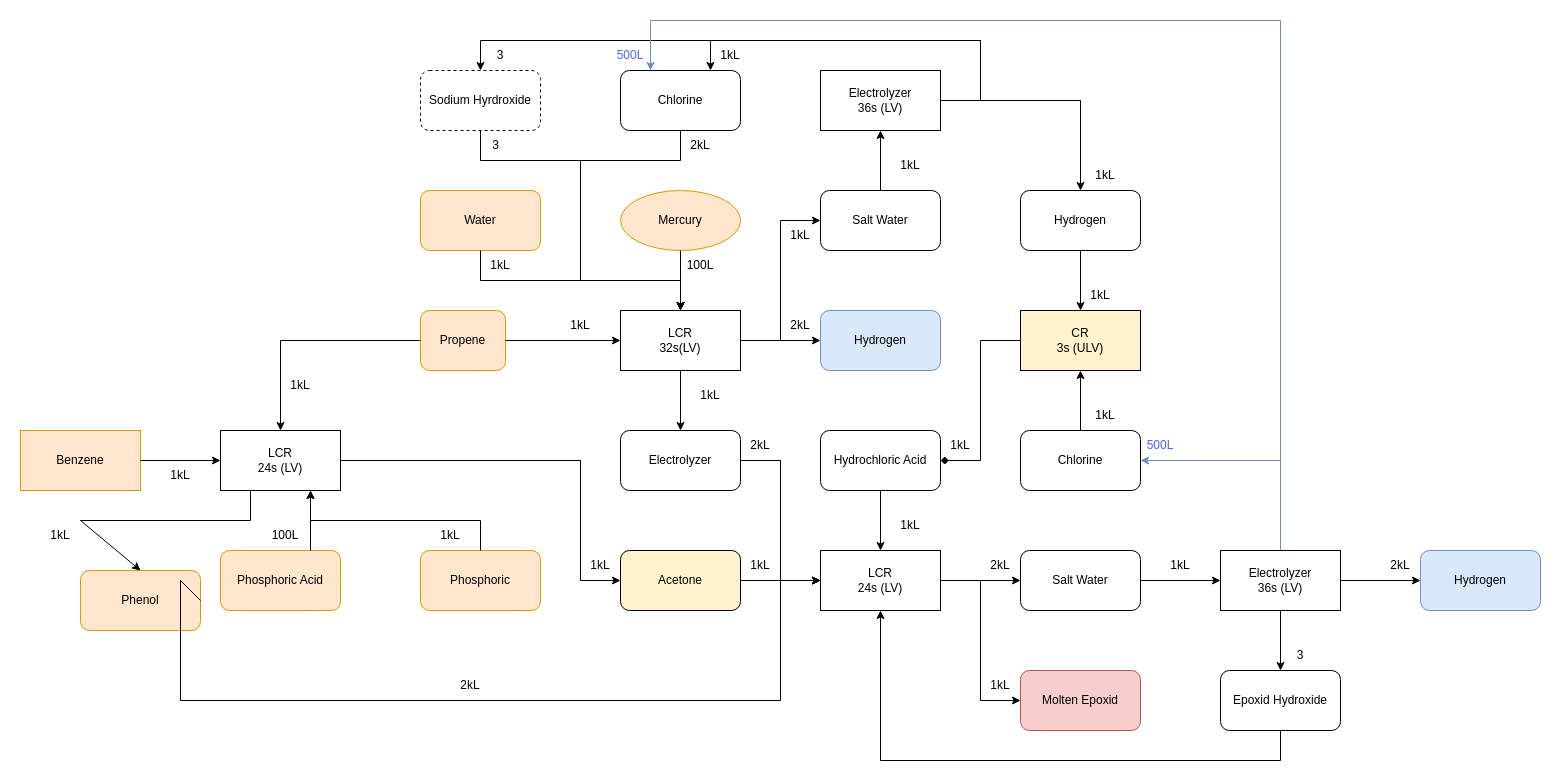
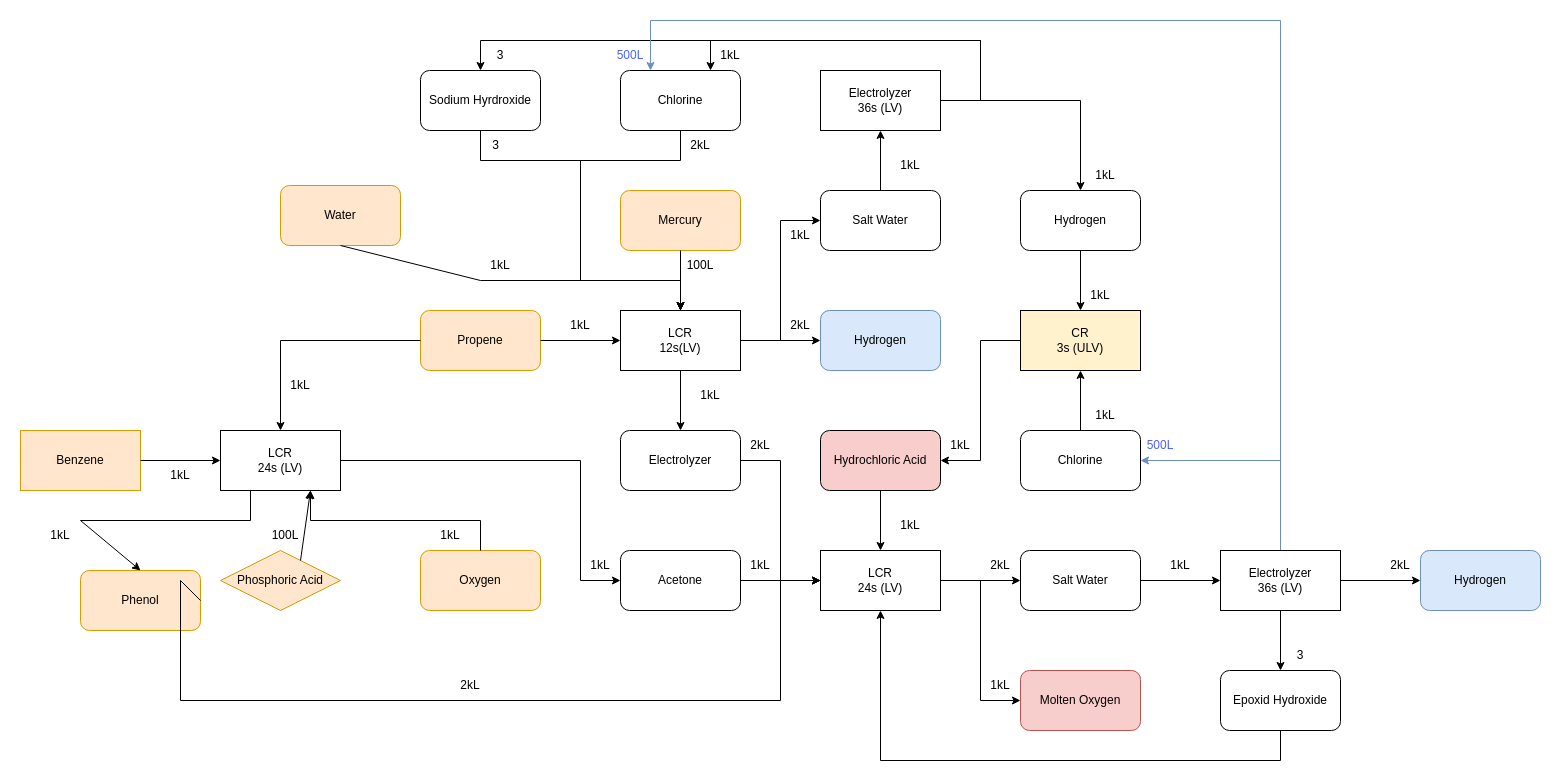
(481, 101) -> (481, 101)
(481, 221) -> (341, 216)
(681, 221) -> (681, 221)
(463, 341) -> (481, 341)
(681, 341) -> (681, 341)
(881, 461) -> (881, 461)
(949, 461) -> (948, 461)
(281, 581) -> (281, 581)
(481, 581) -> (481, 581)
(681, 581) -> (681, 581)
(1081, 701) -> (1081, 701)
